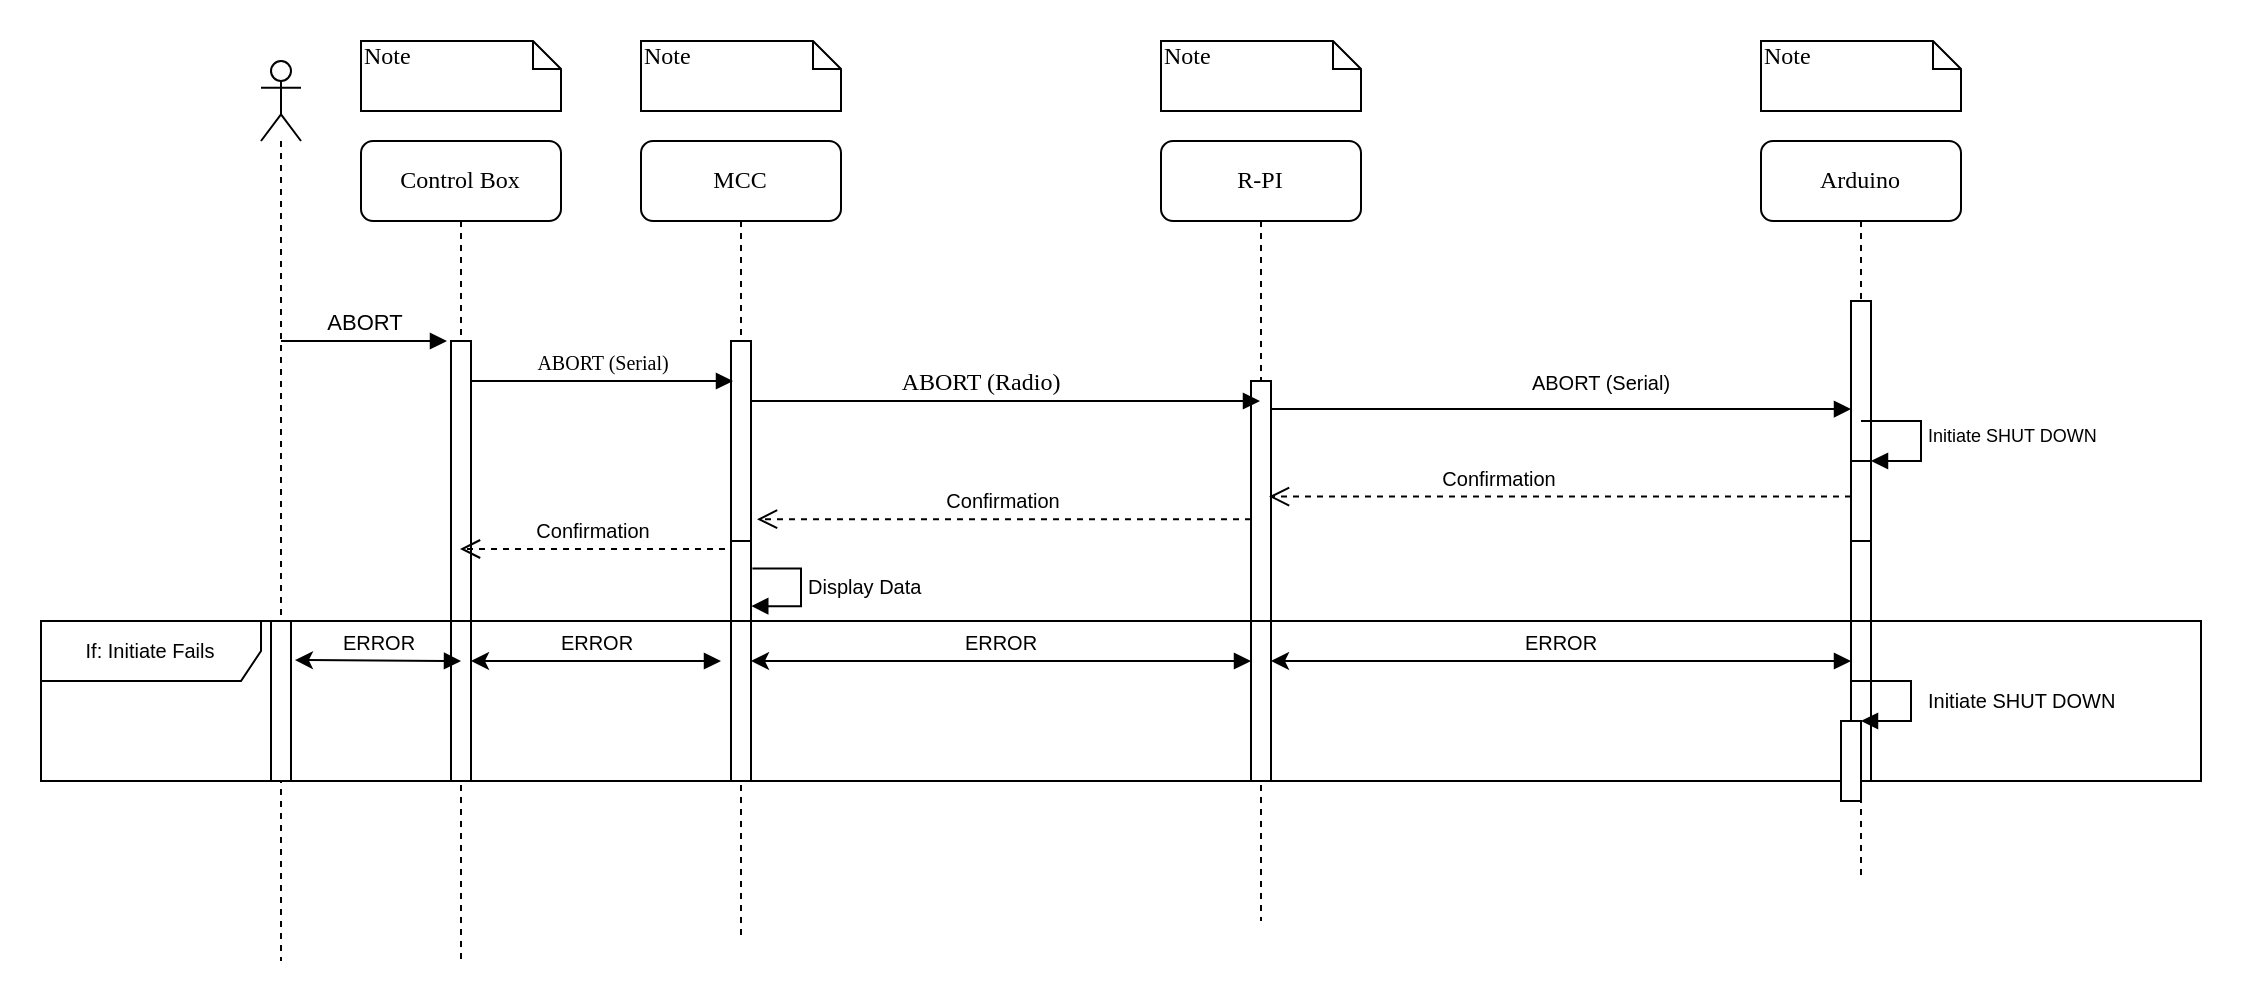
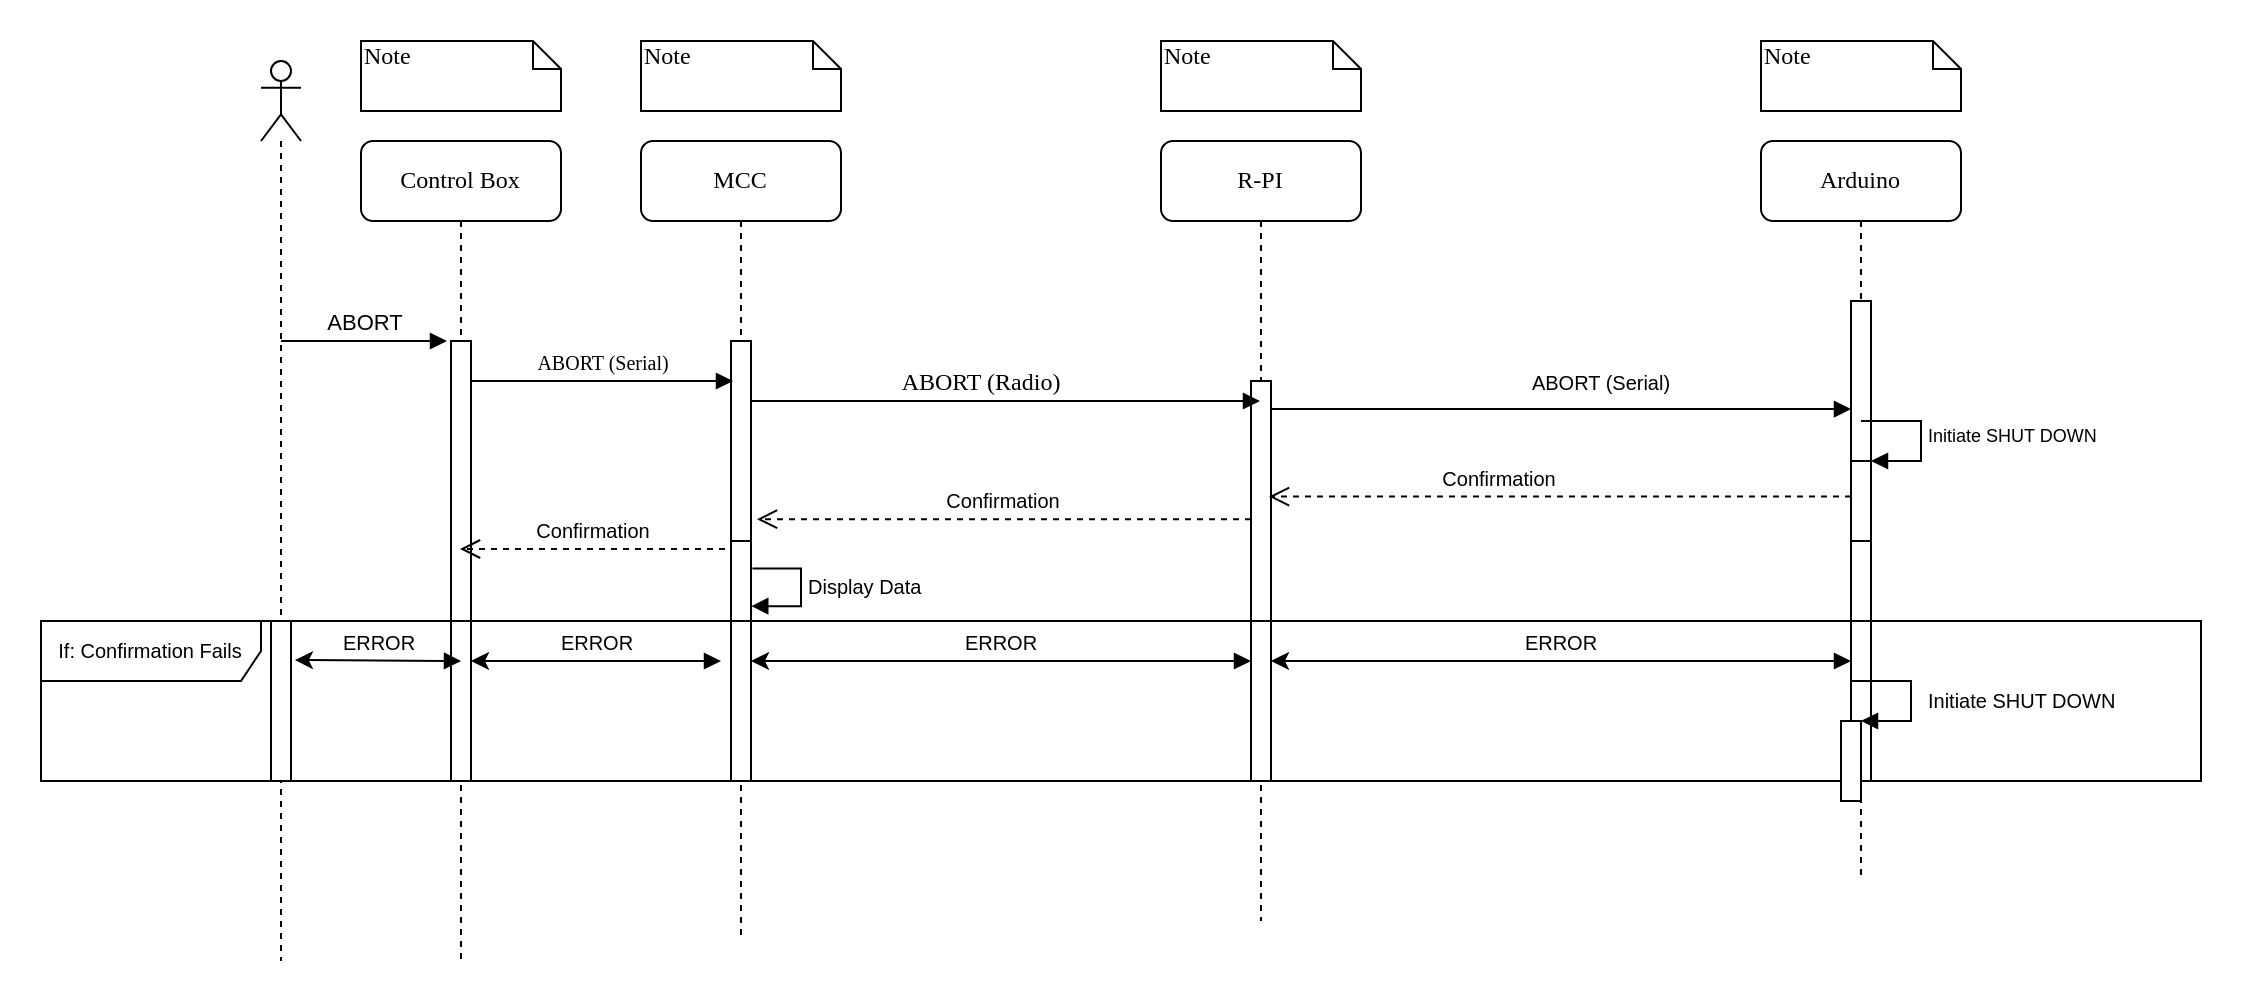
(151, 651) -> (151, 651)
